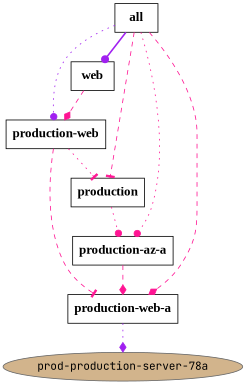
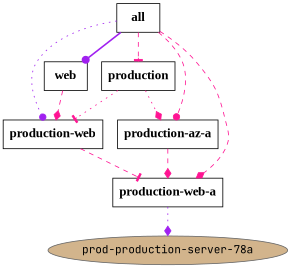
(159, 133) -> (184, 69)
(81, 162) -> (98, 104)
(114, 219) -> (151, 101)
